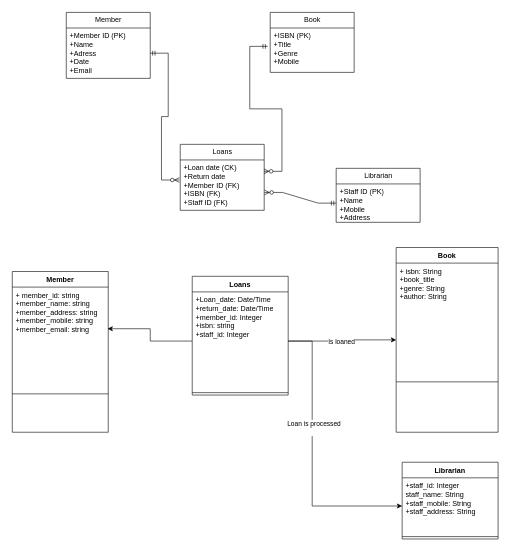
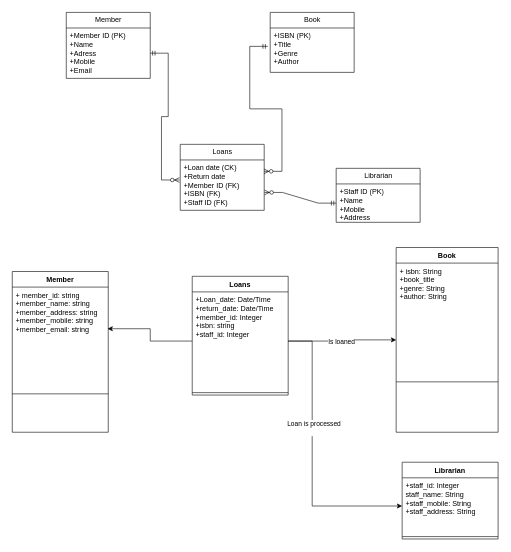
(293, 49) -> (293, 49)
(98, 54) -> (98, 54)
